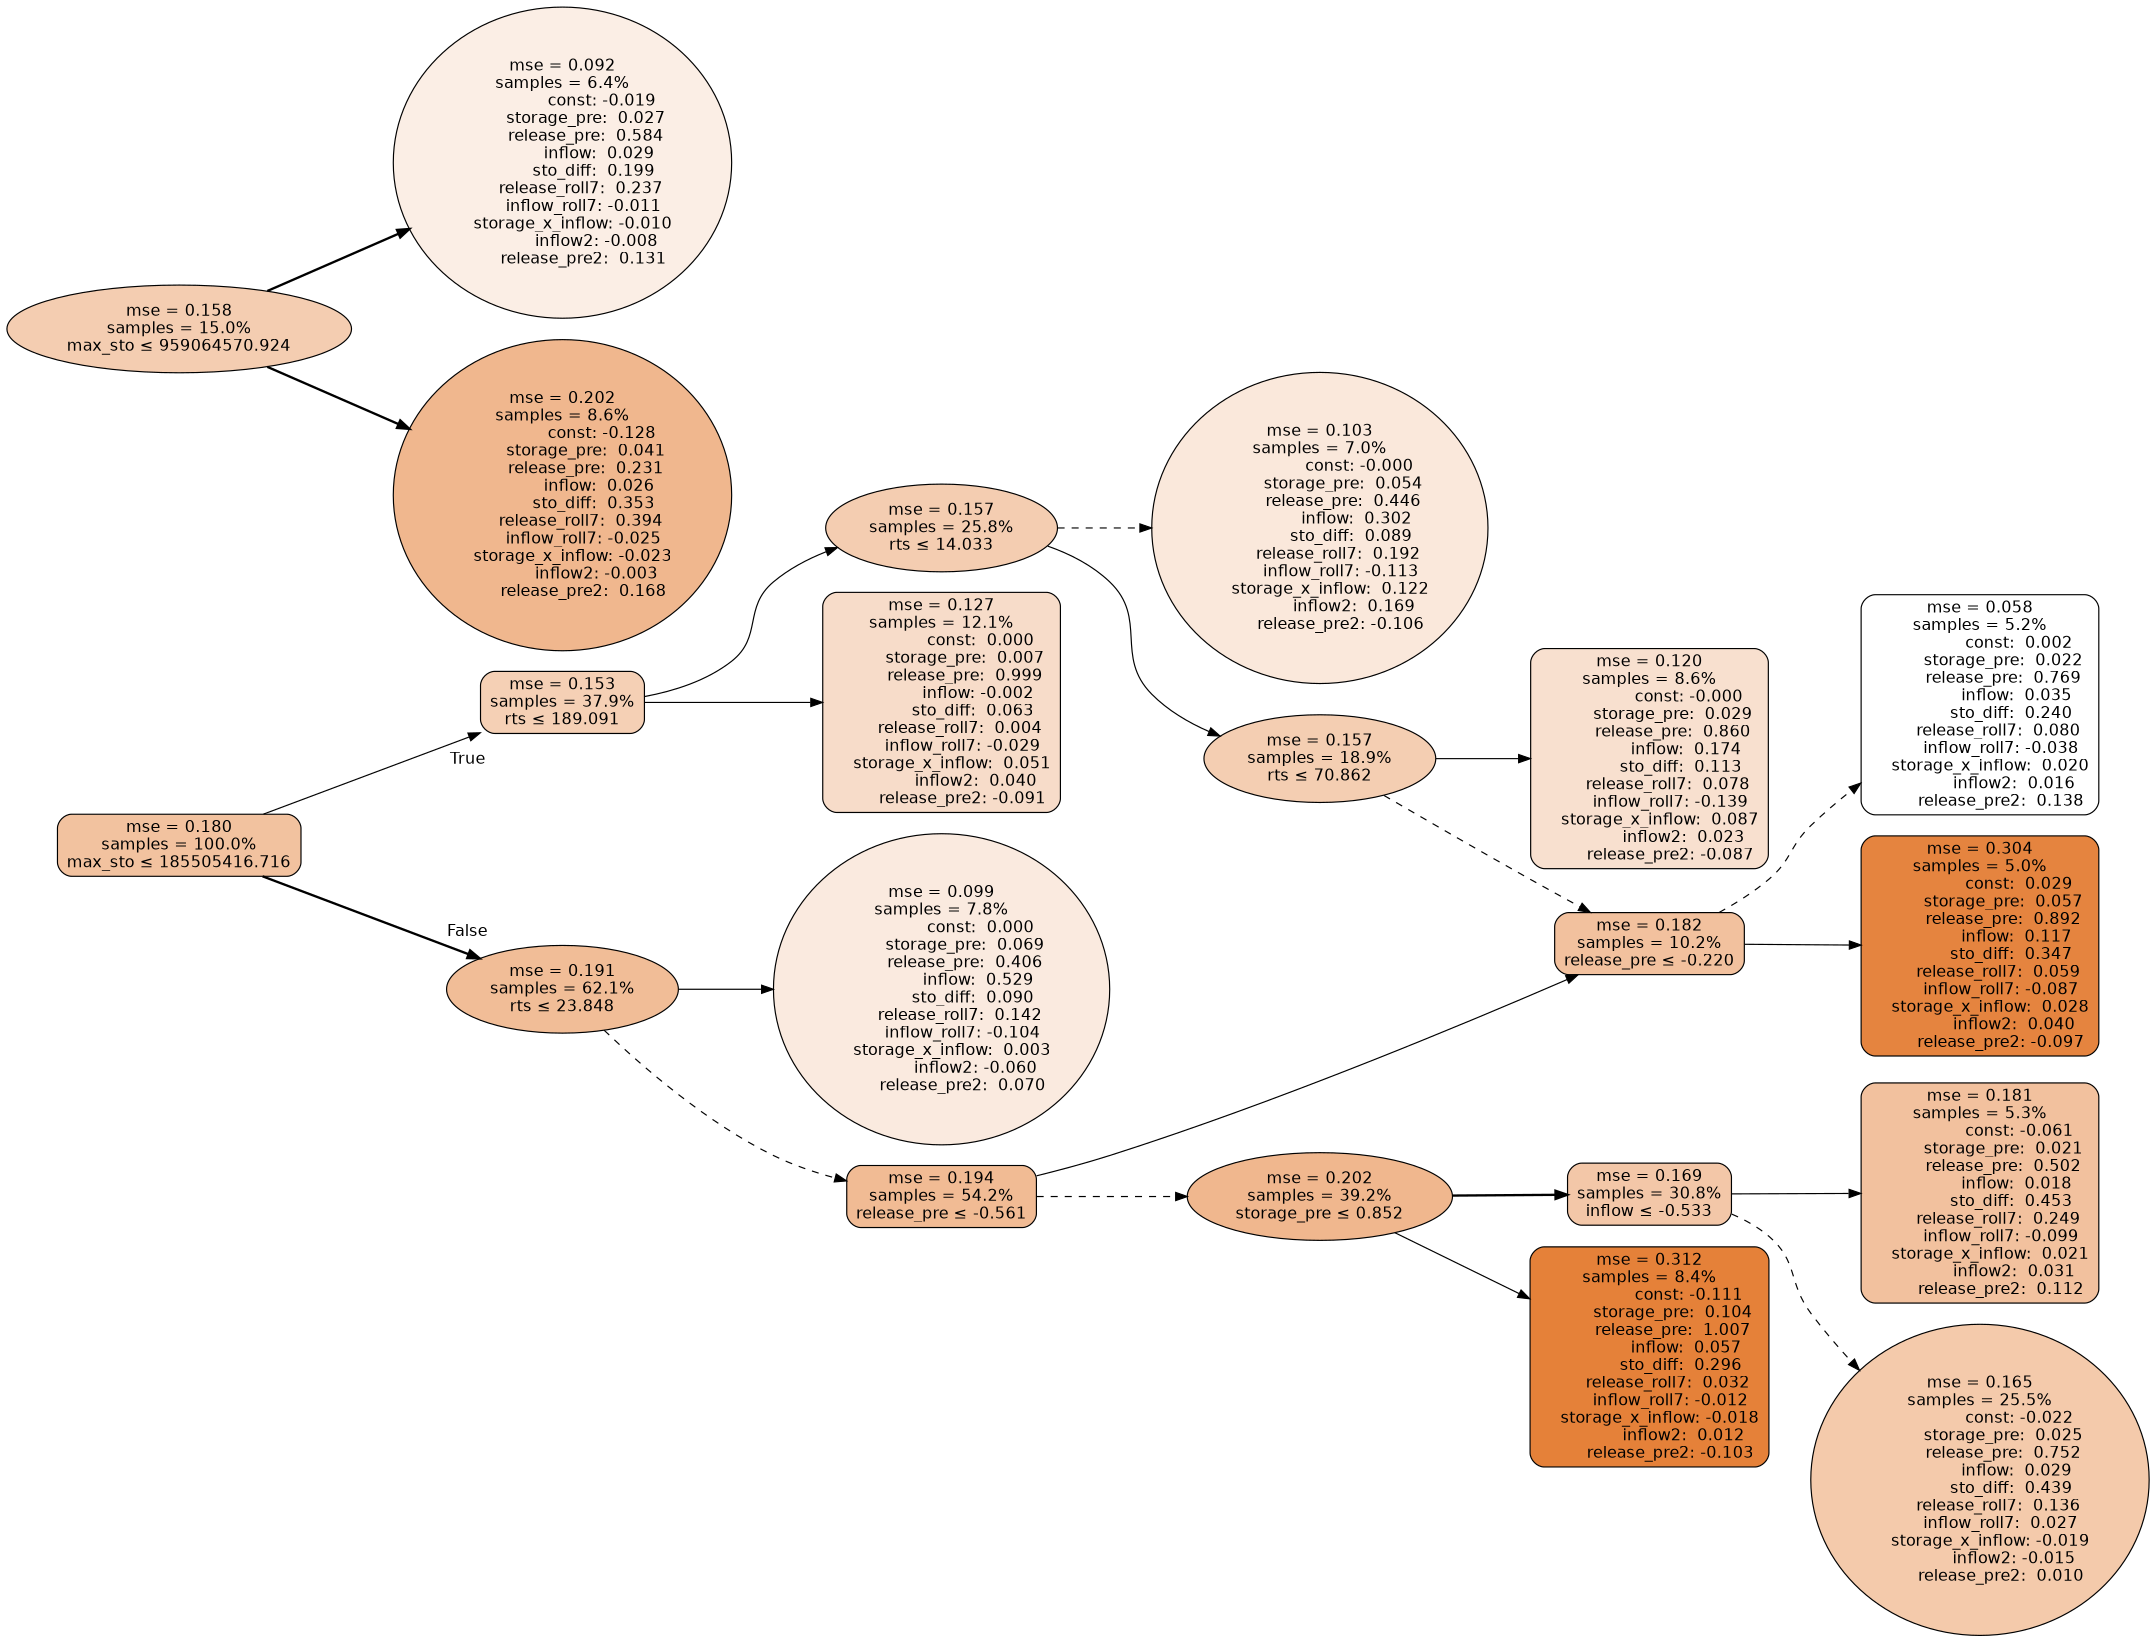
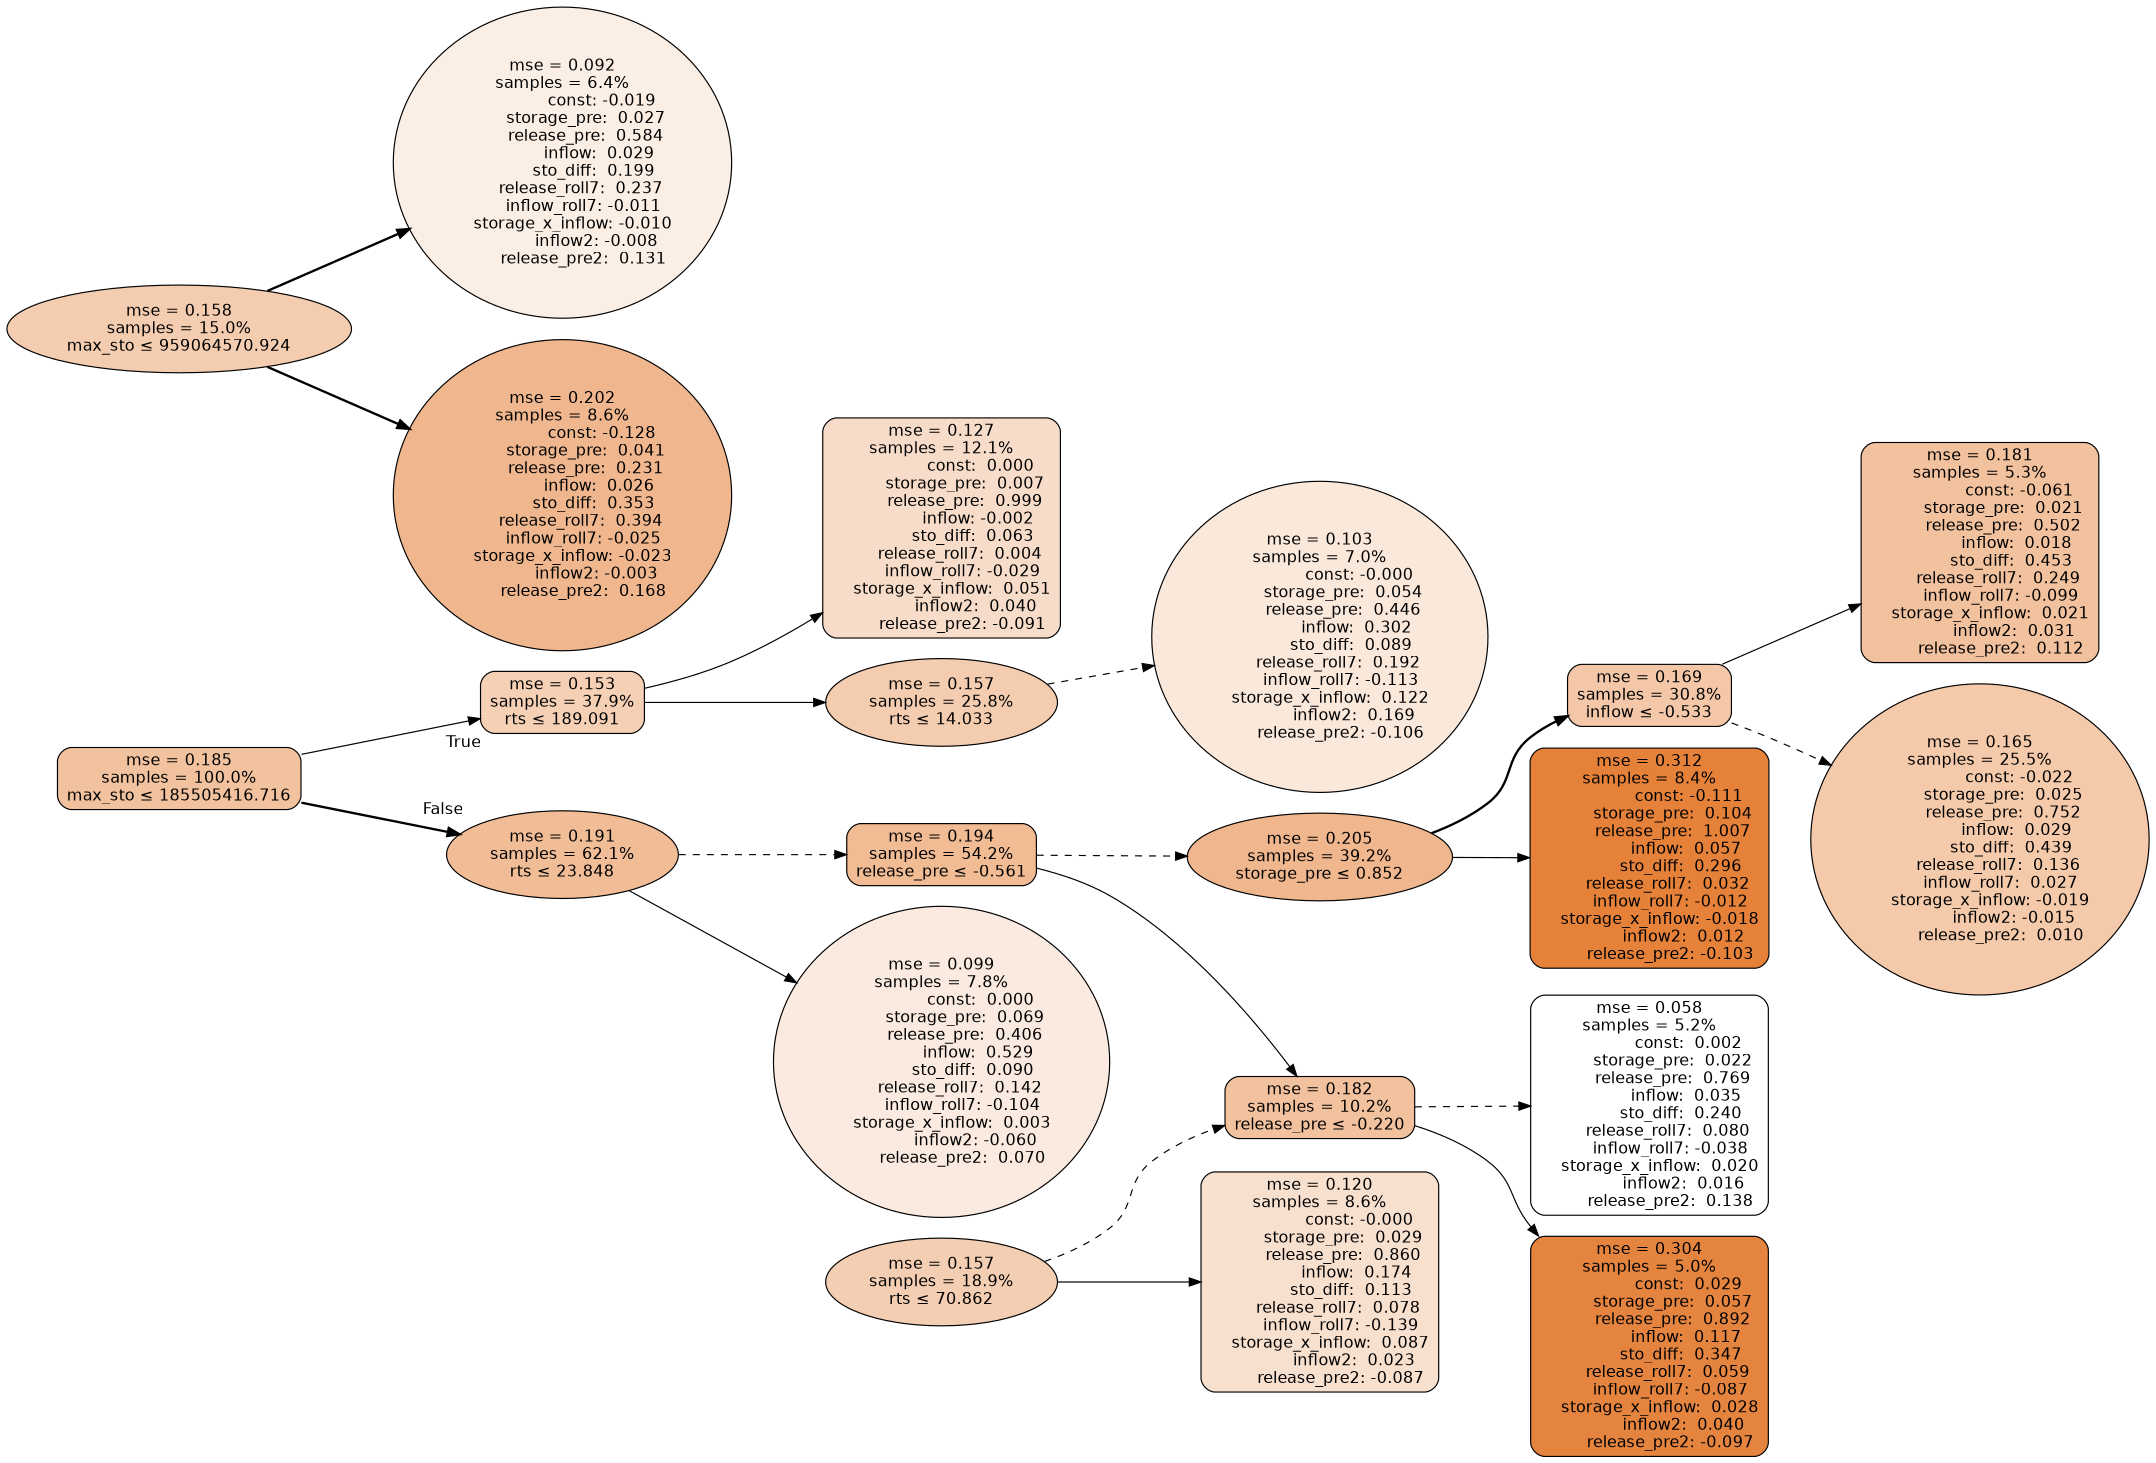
(1131, 636) -> none
(179, 845) -> (179, 778)
(1320, 1197) -> (1320, 857)
